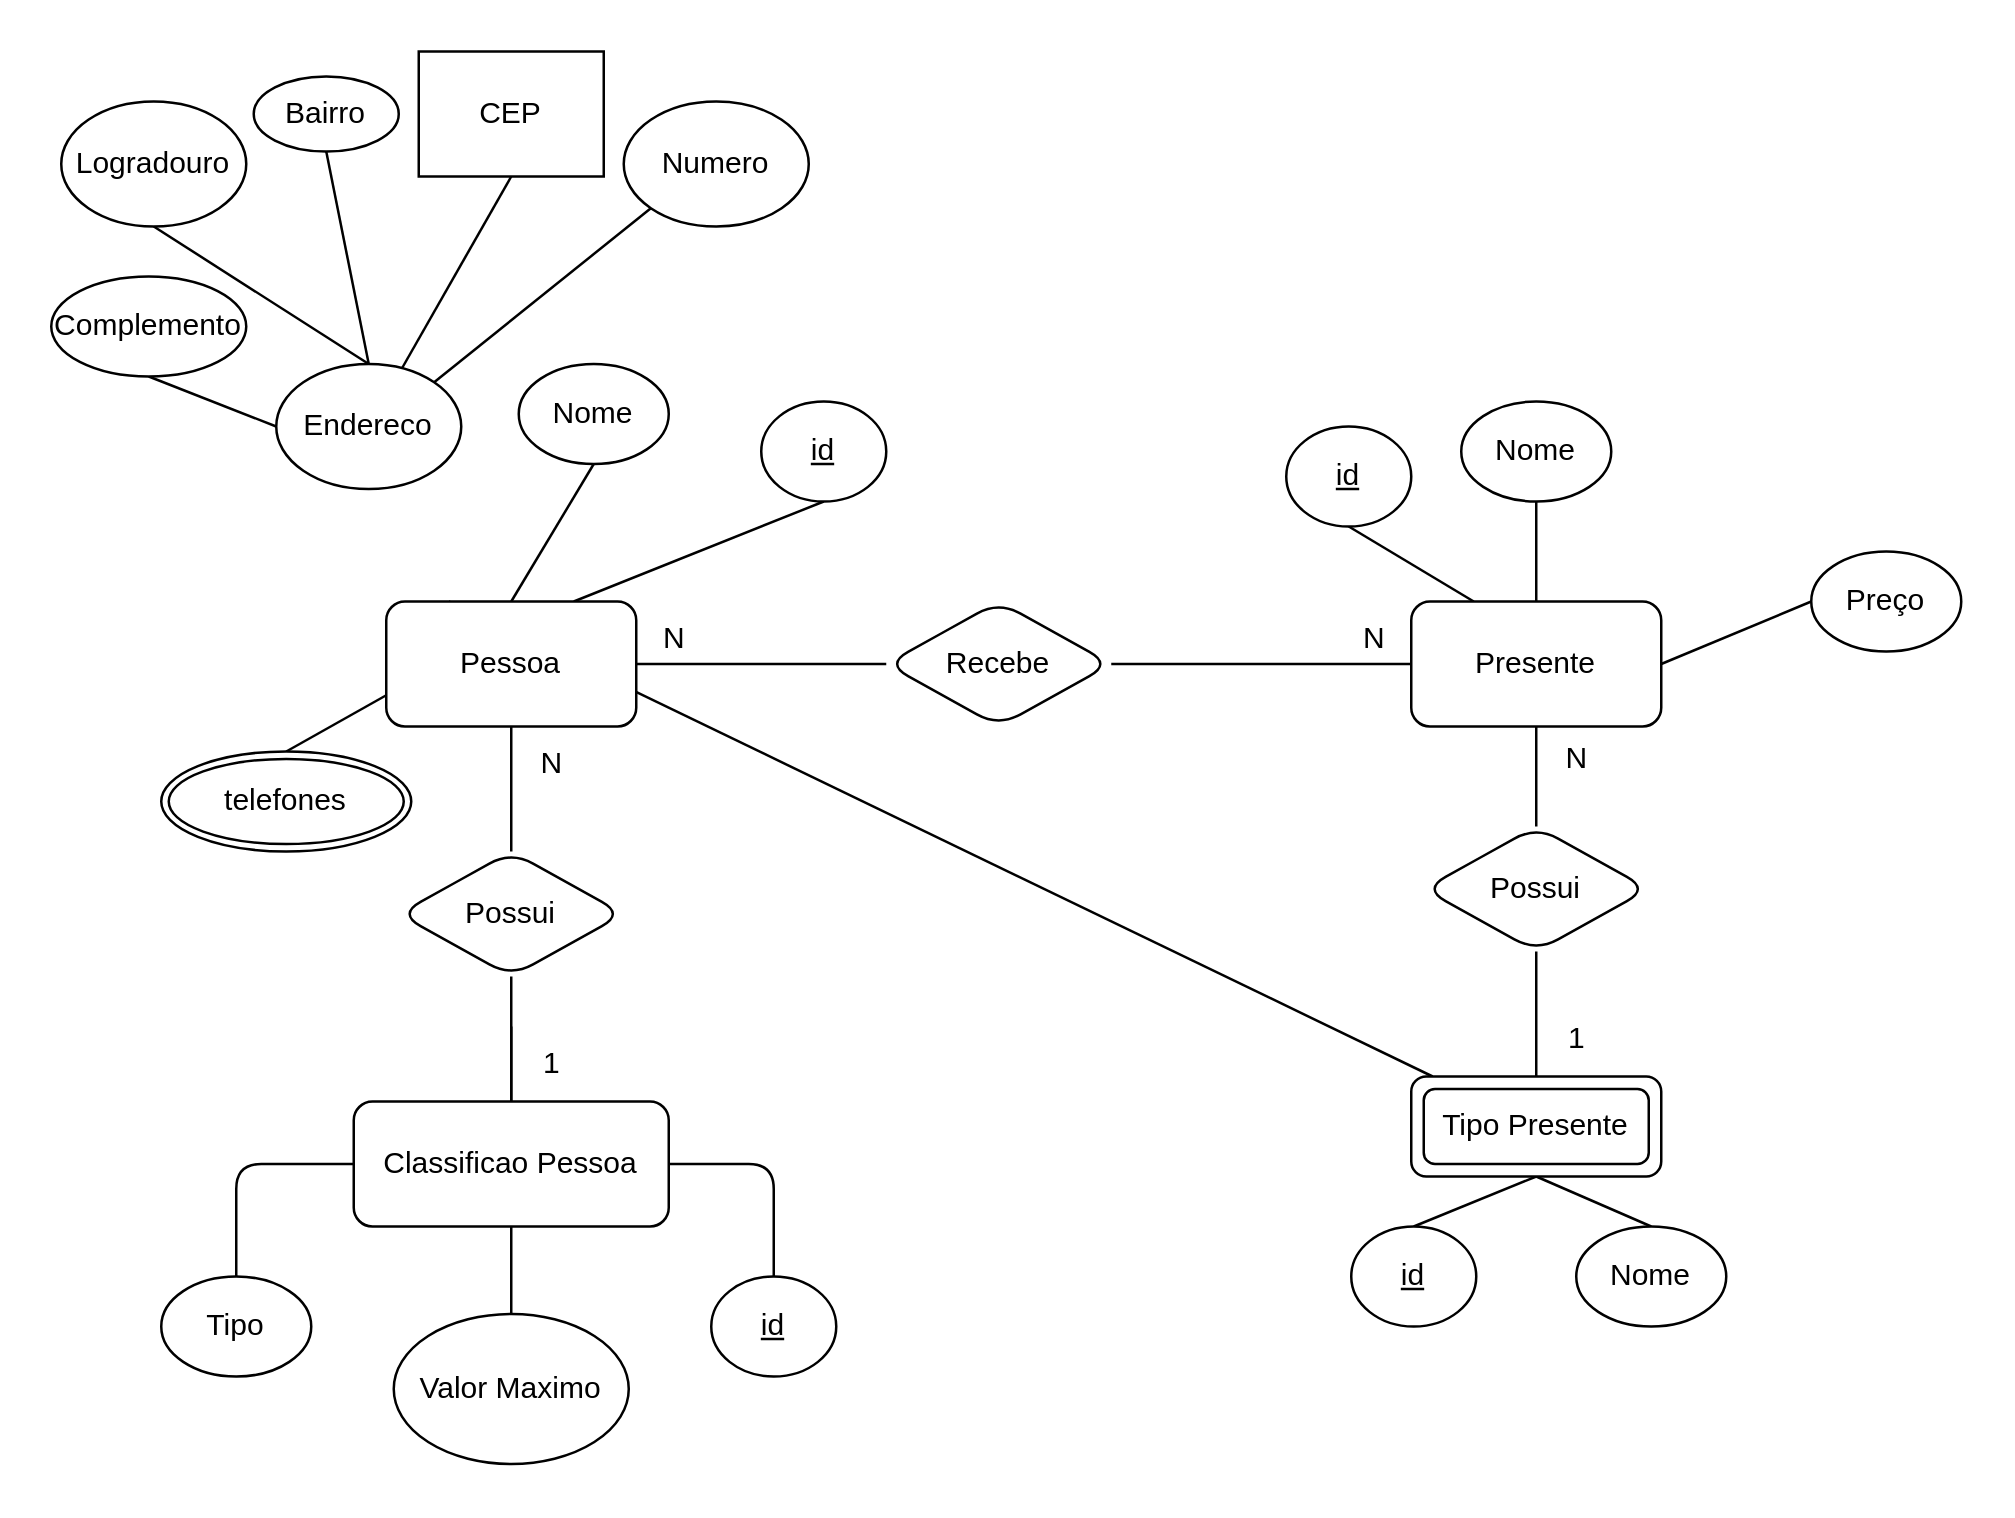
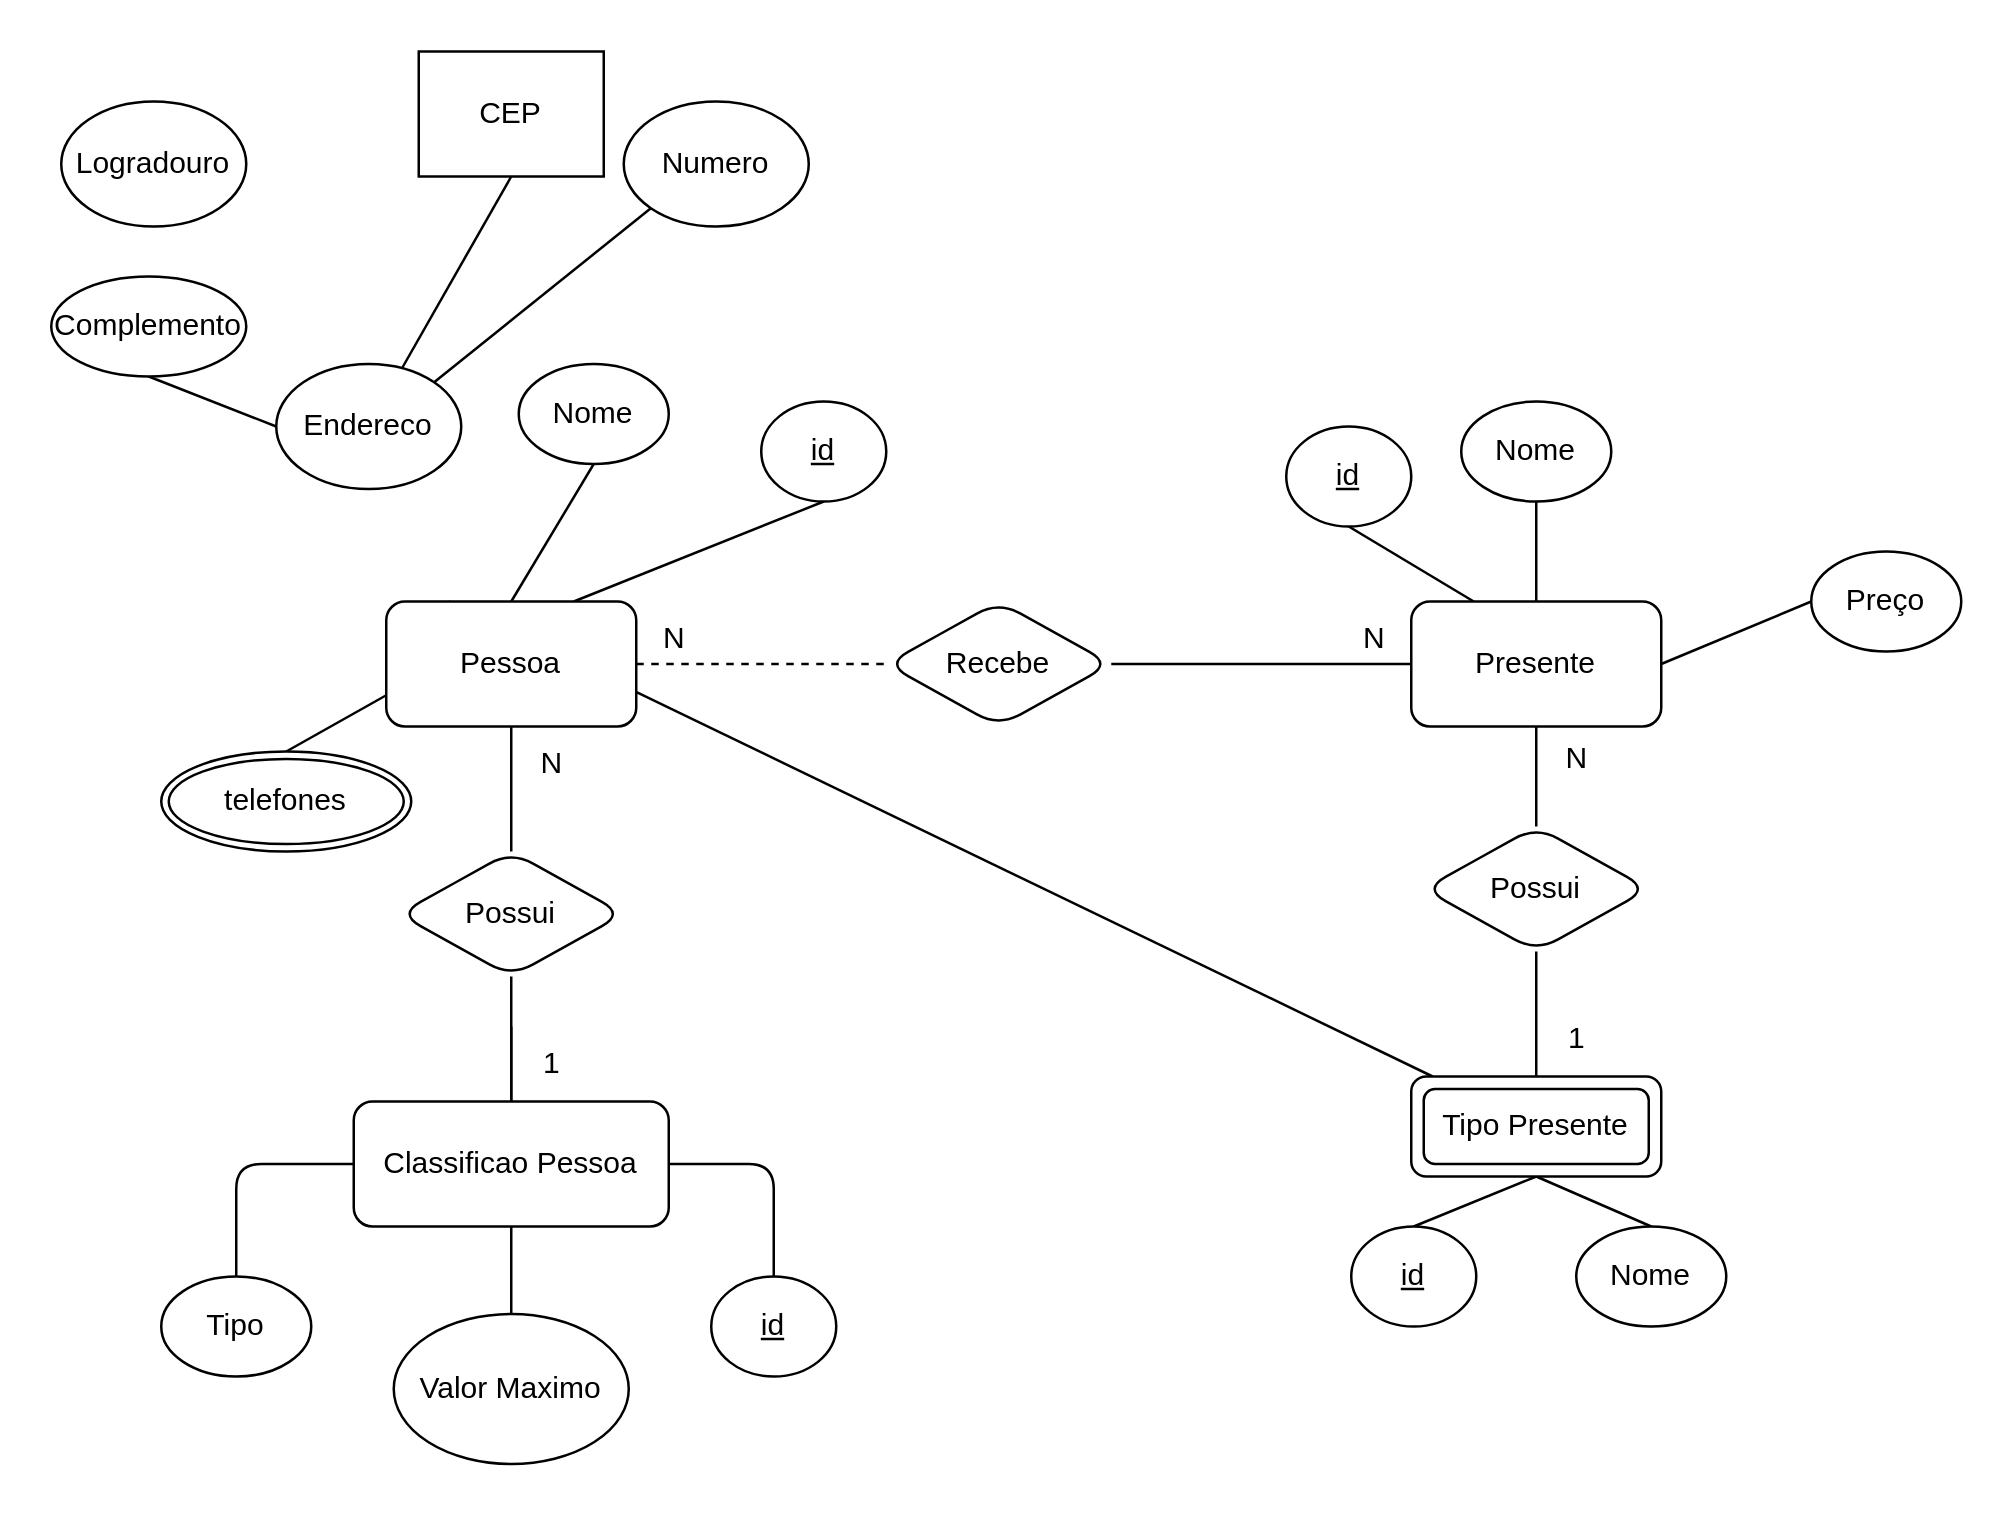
(326, 114) -> none
(348, 258) -> none
(262, 295) -> none
(764, 664) -> (764, 664)
